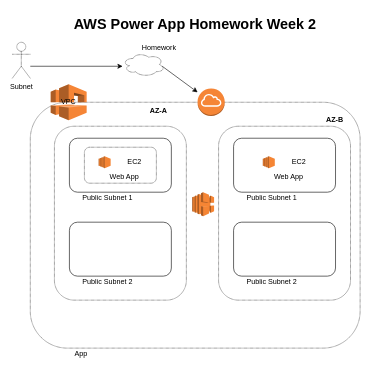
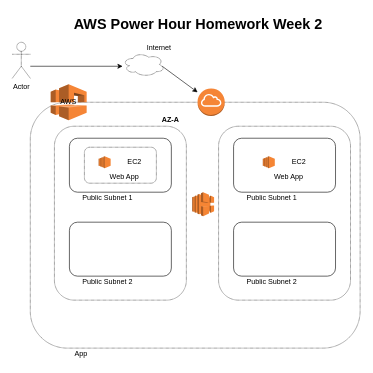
(128, 11) -> (130, 11)
(159, 48) -> (159, 48)
(22, 87) -> (22, 87)
(69, 102) -> (69, 102)
(159, 111) -> (171, 120)
(335, 120) -> none
